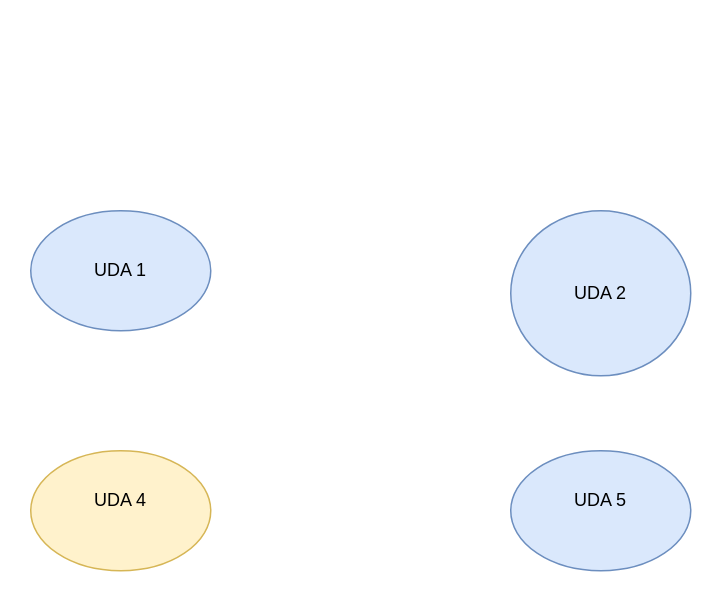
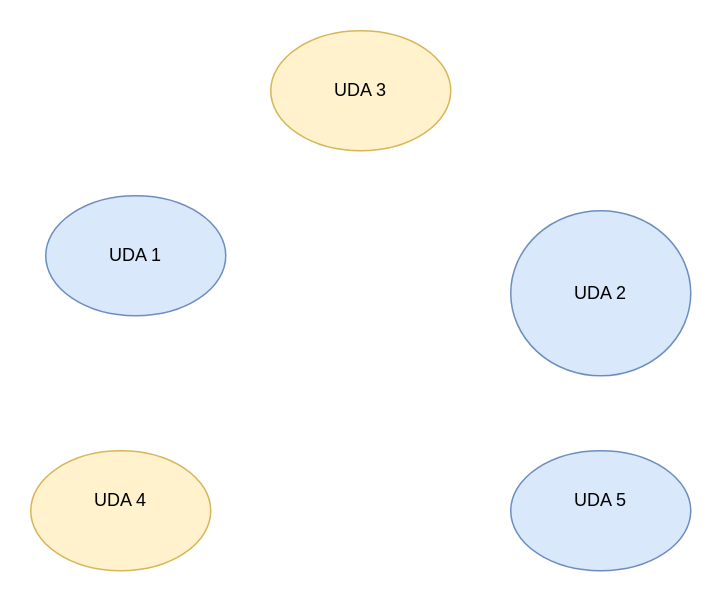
none -> (361, 91)
(121, 271) -> (136, 256)
